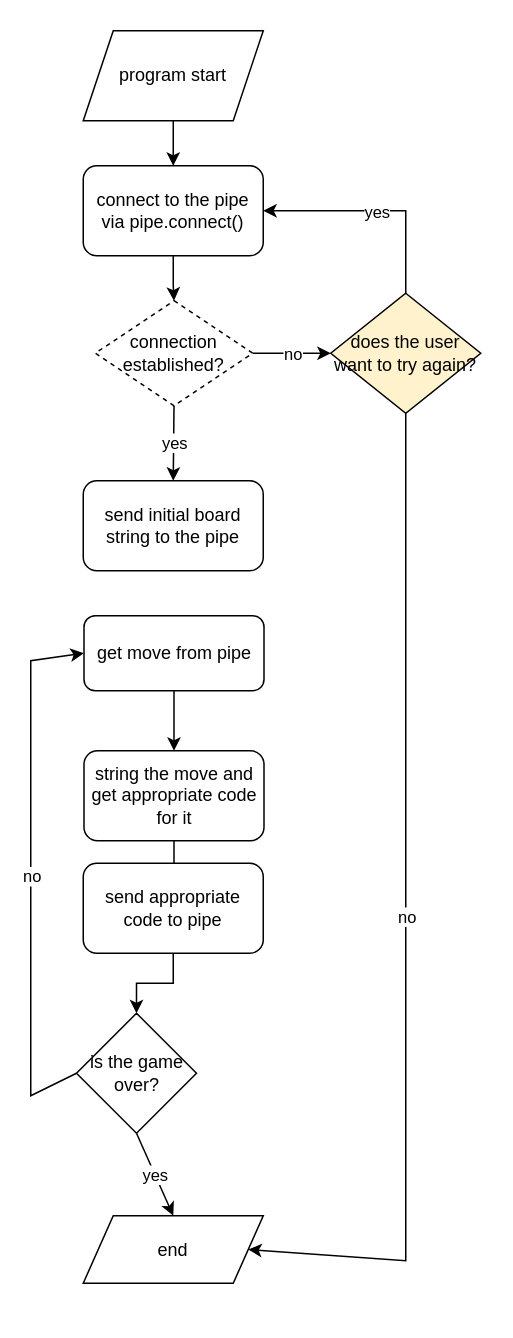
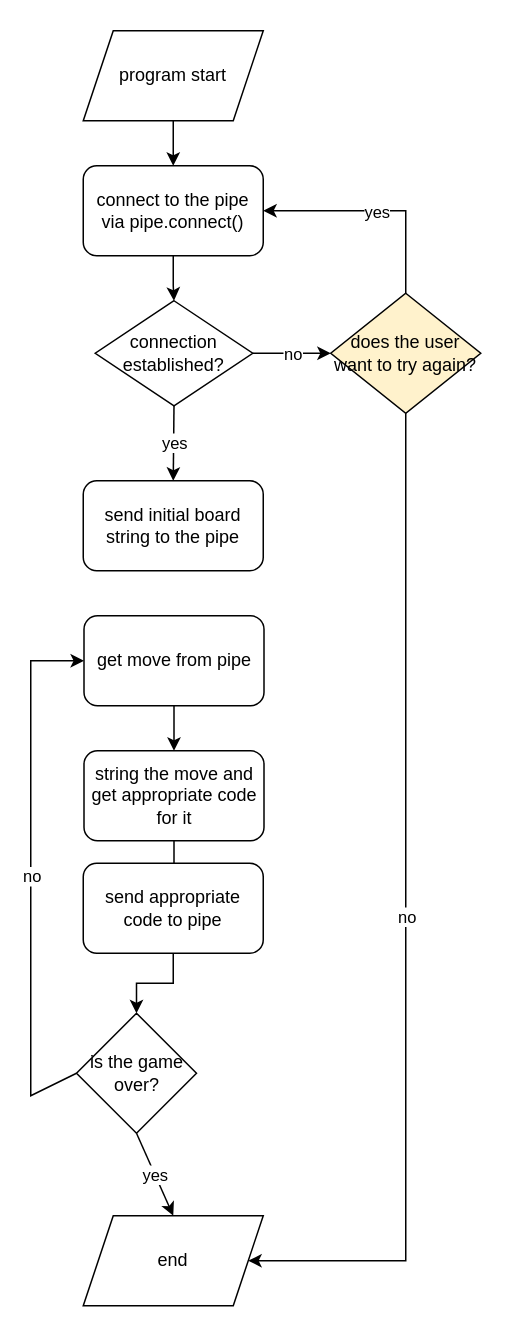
(174, 353) -> (174, 353)
(174, 653) -> (174, 661)
(173, 1250) -> (173, 1261)
